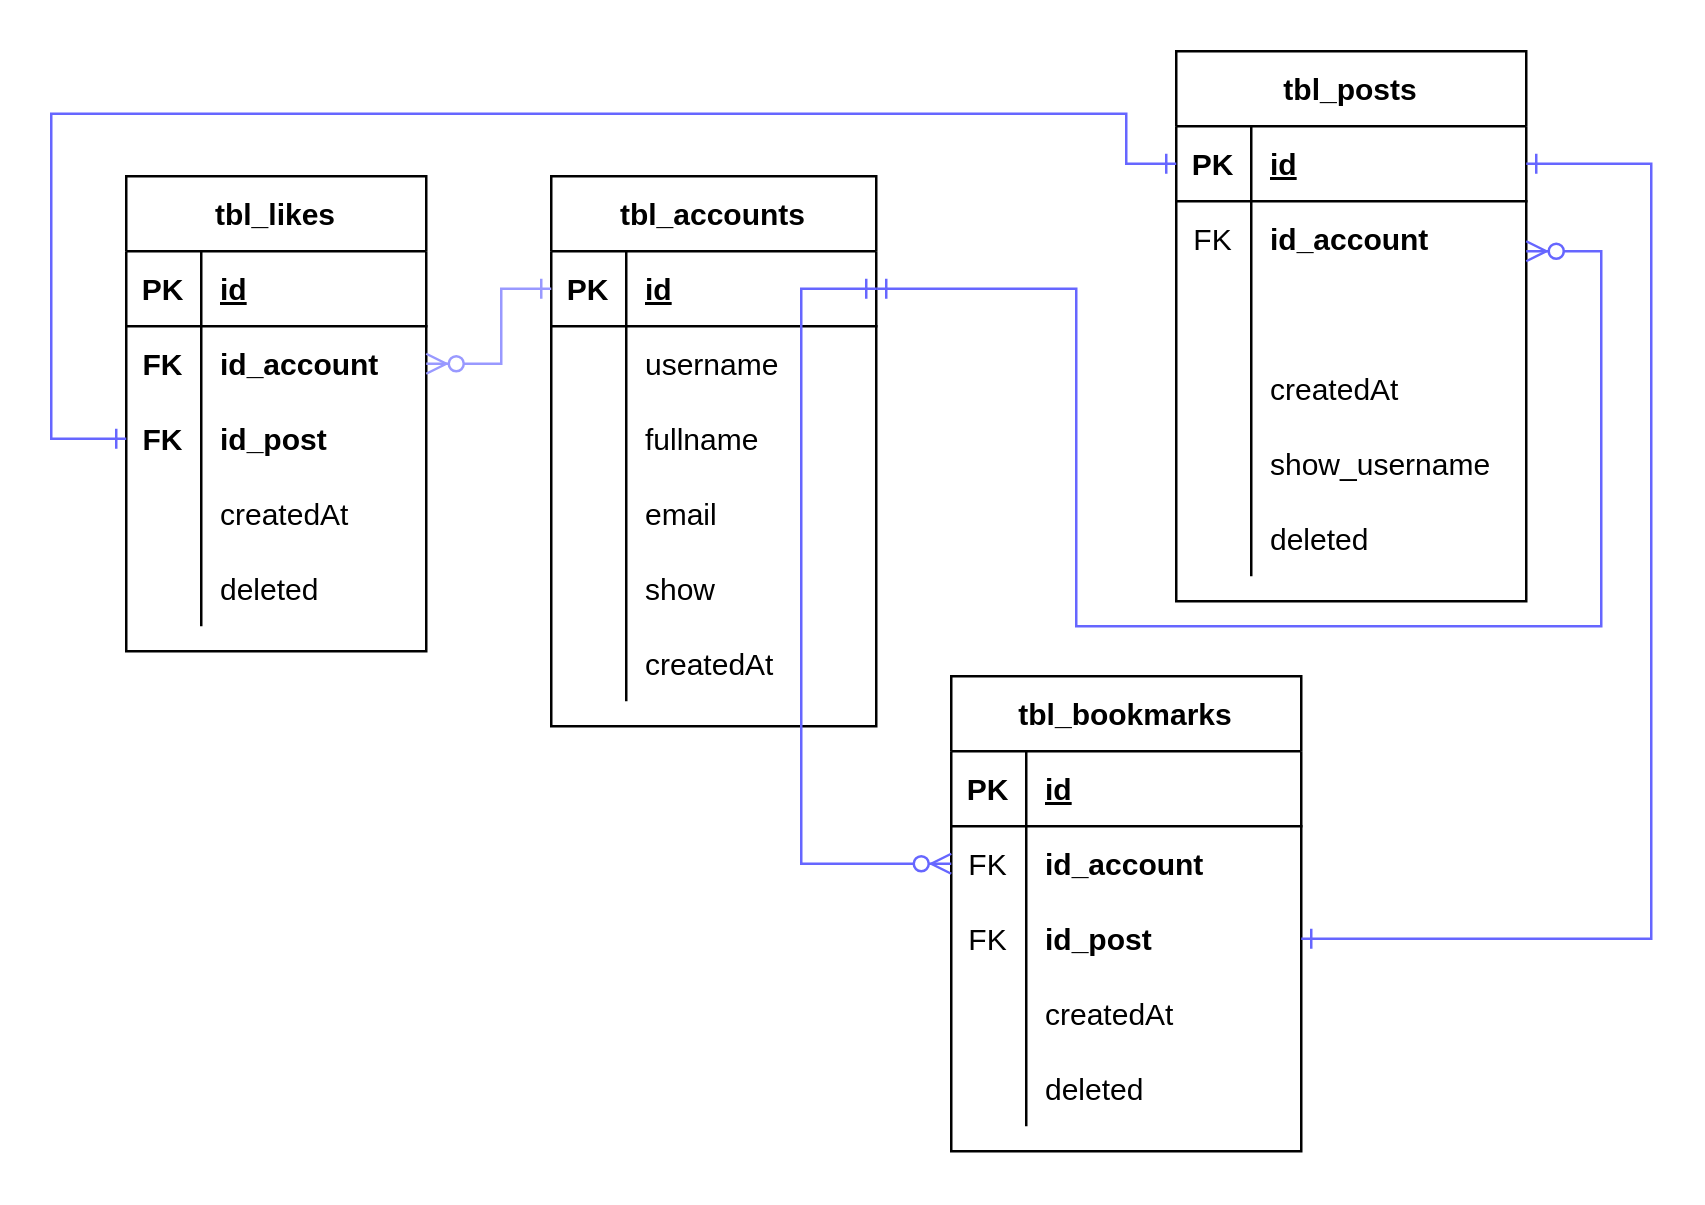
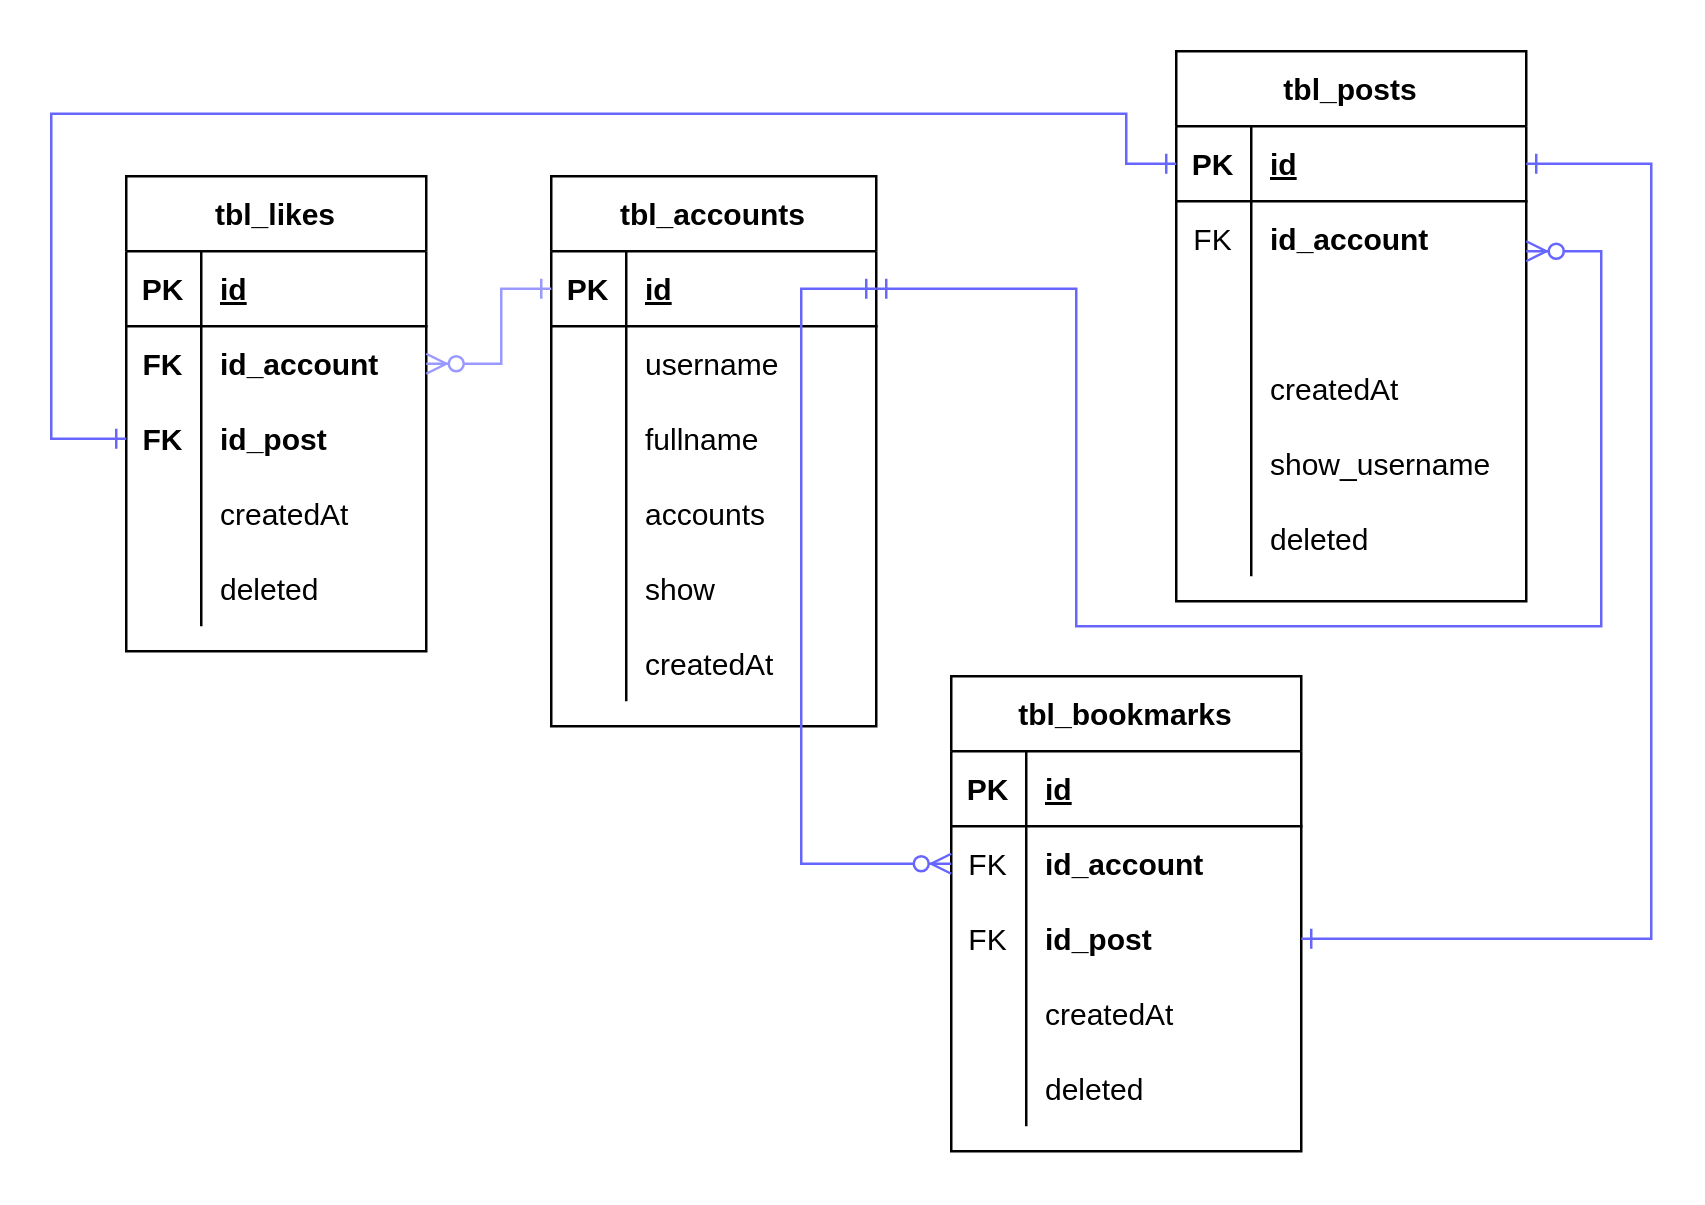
(679, 515) -> (712, 515)
